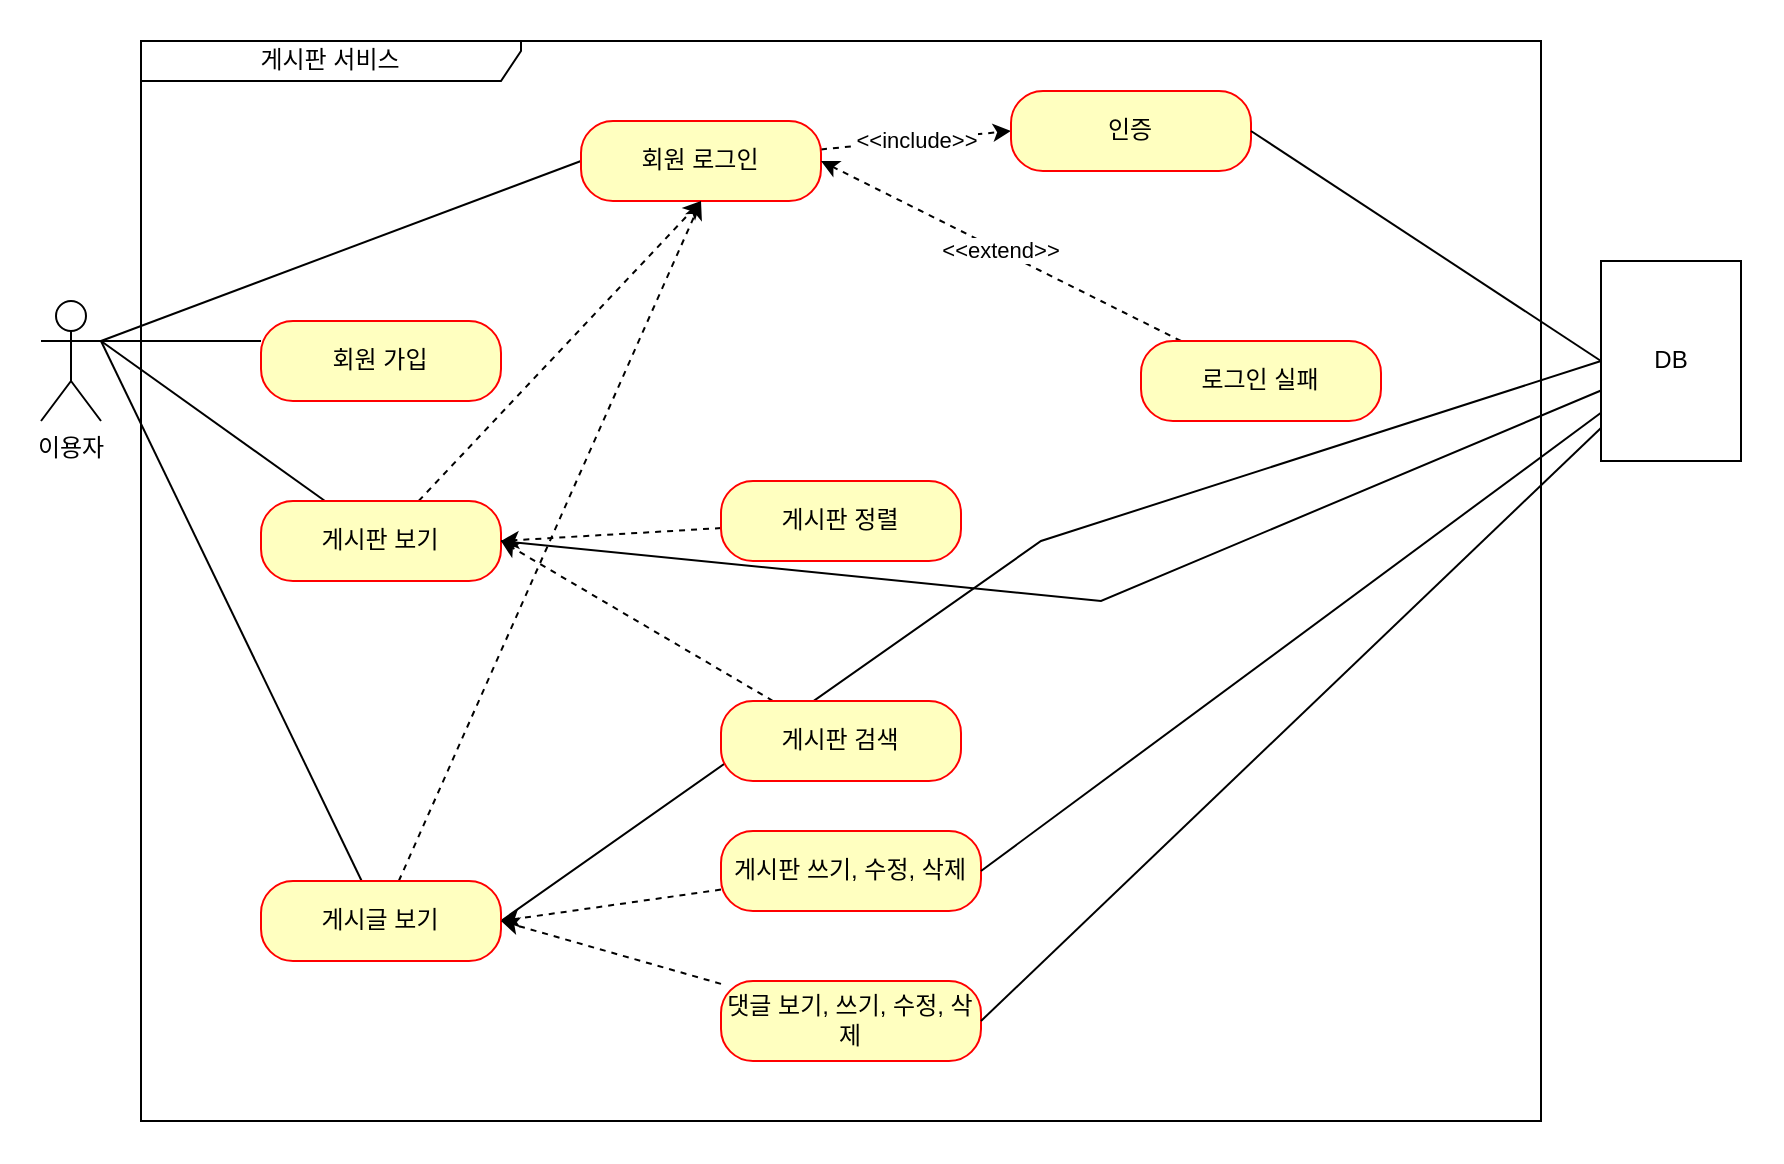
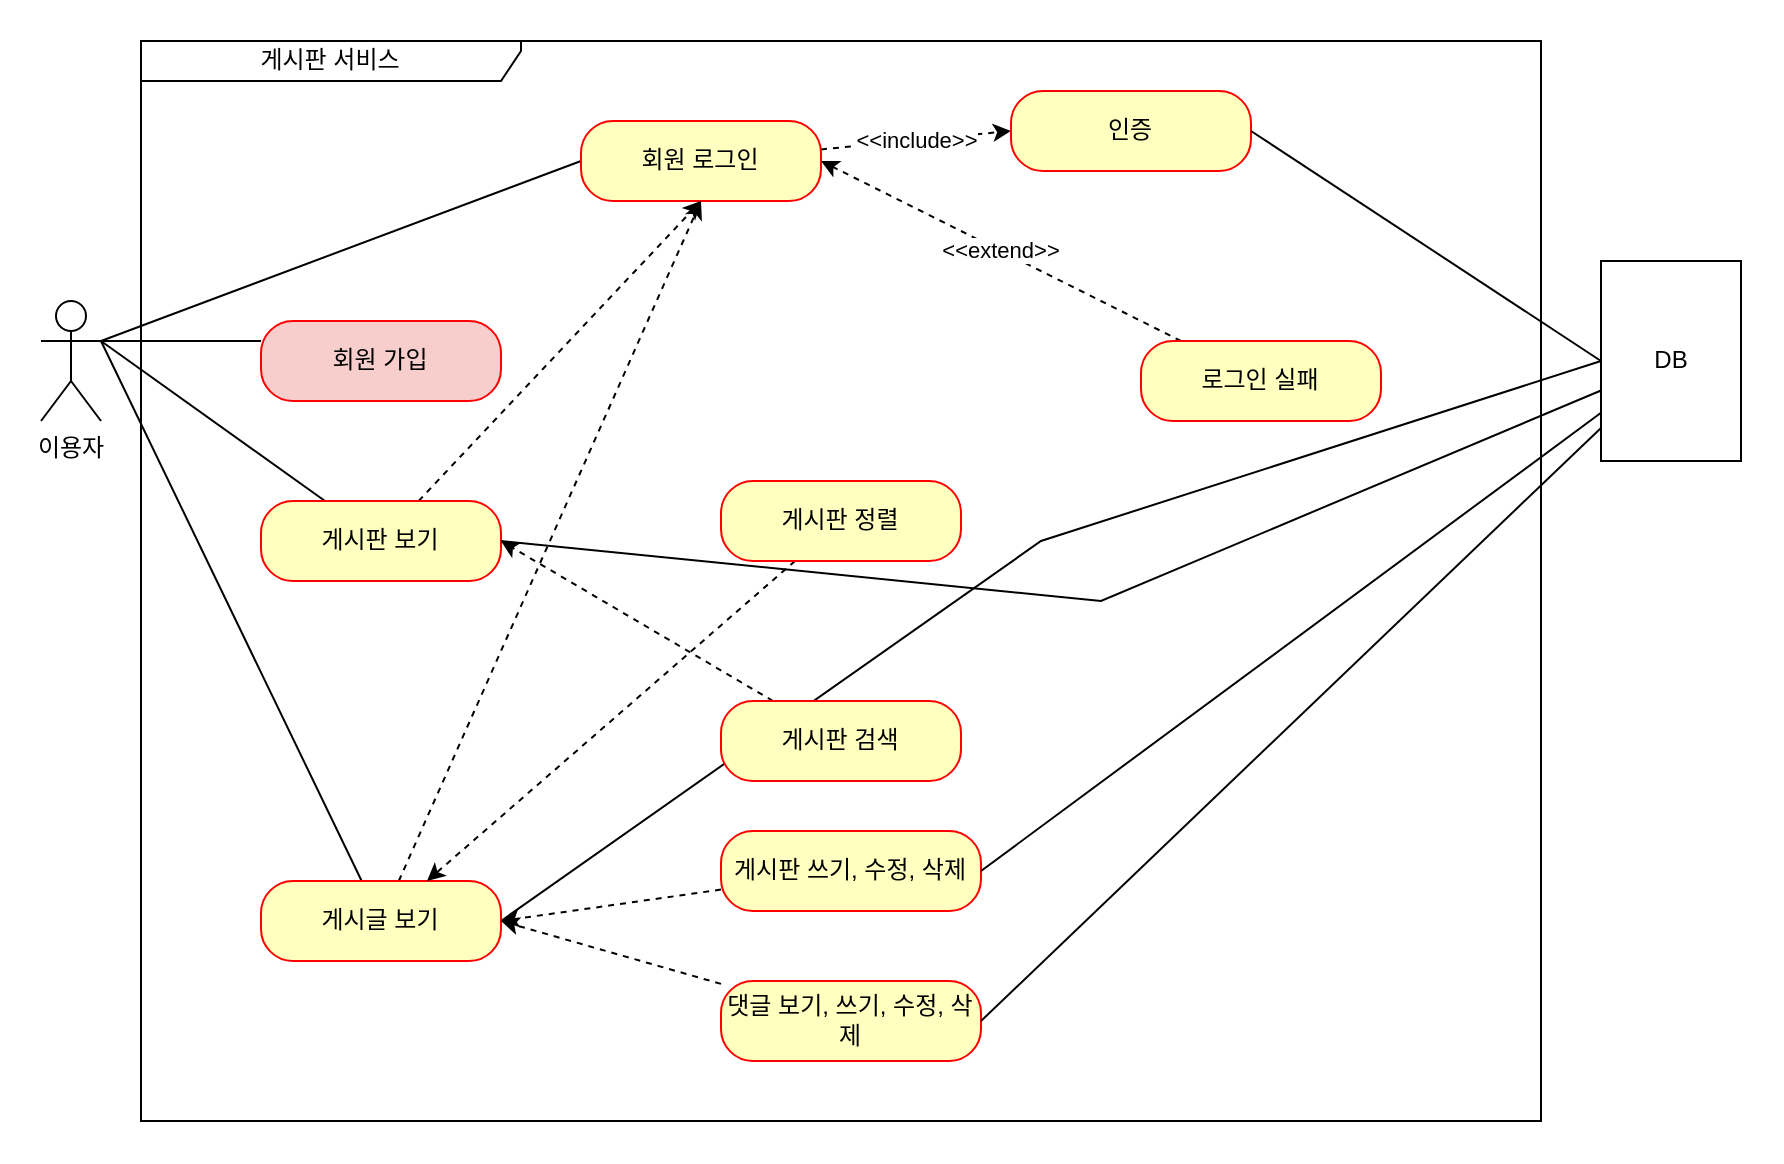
(381, 361) -> (381, 361)
(638, 533) -> (563, 763)
